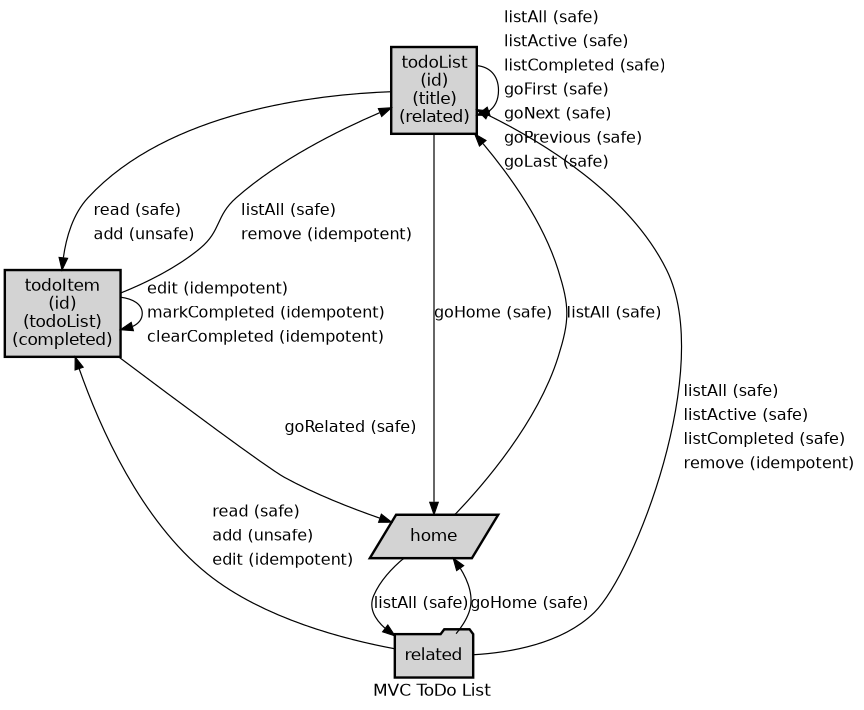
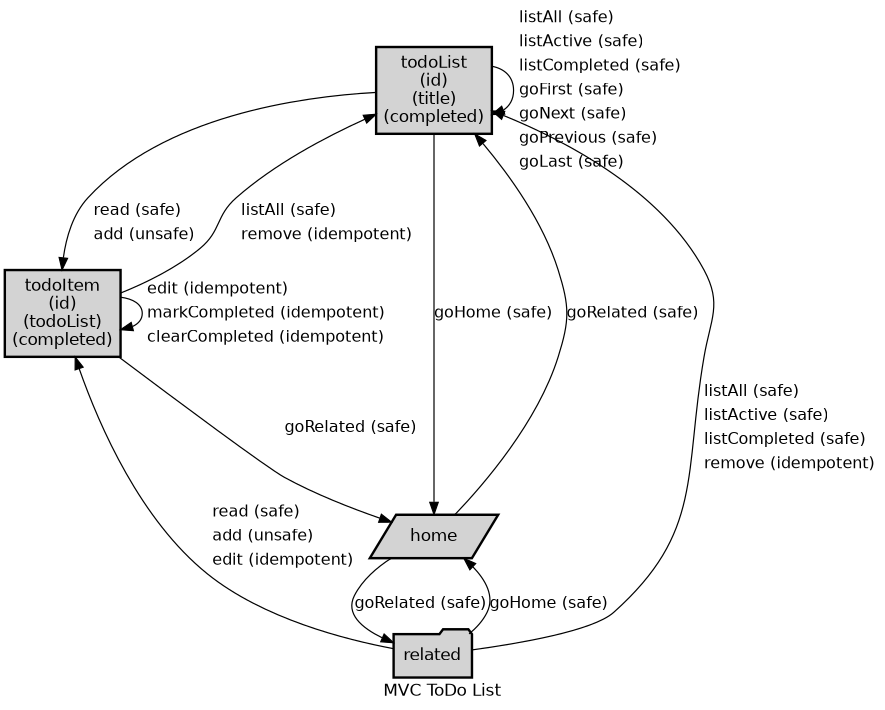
(435, 117) -> (434, 117)
(614, 313) -> (633, 313)
(421, 604) -> (421, 604)
